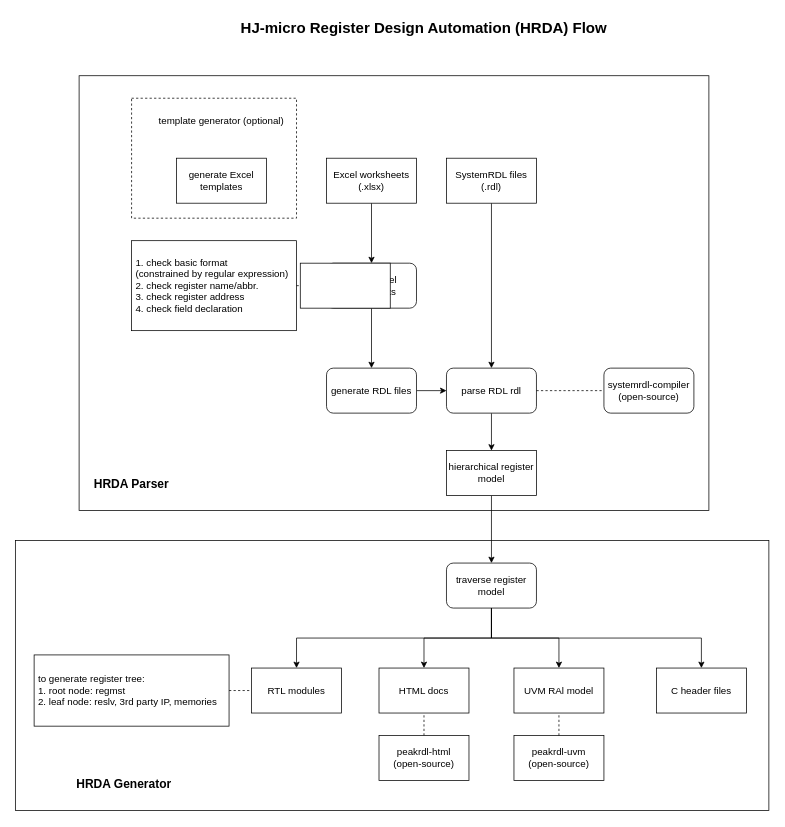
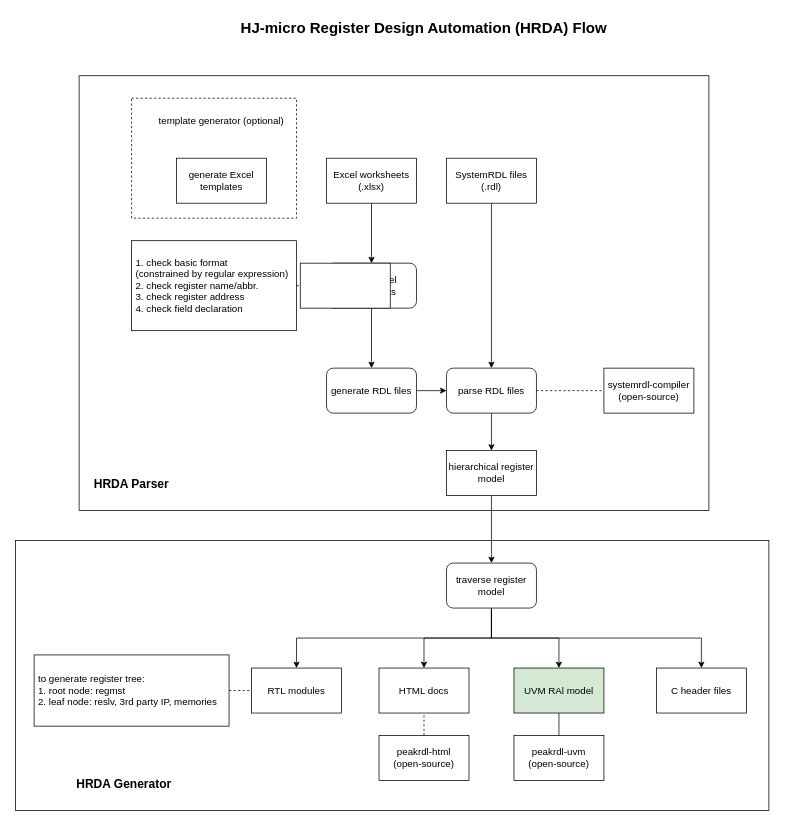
(492, 390) -> (492, 390)
(649, 390) -> (649, 390)
(559, 690) -> (559, 690)
(559, 724) -> (559, 724)
